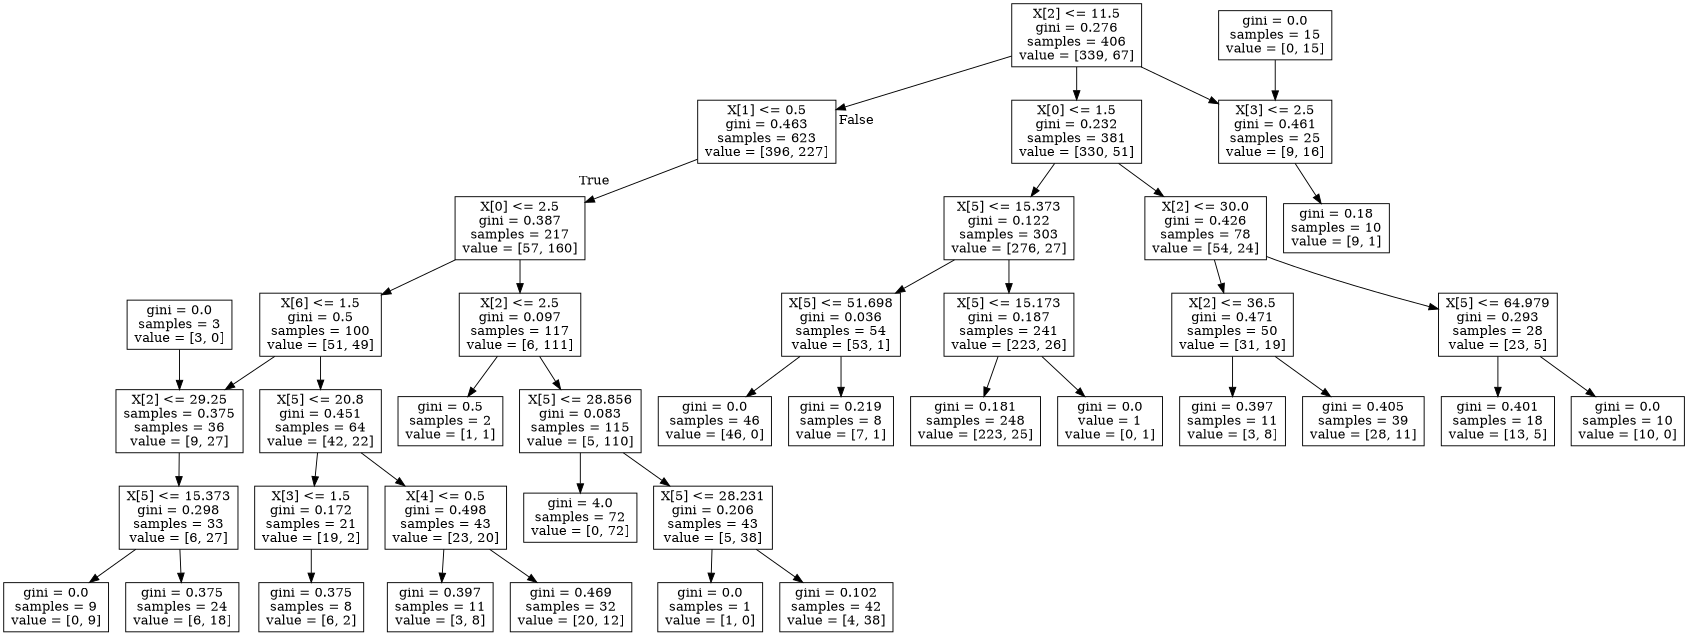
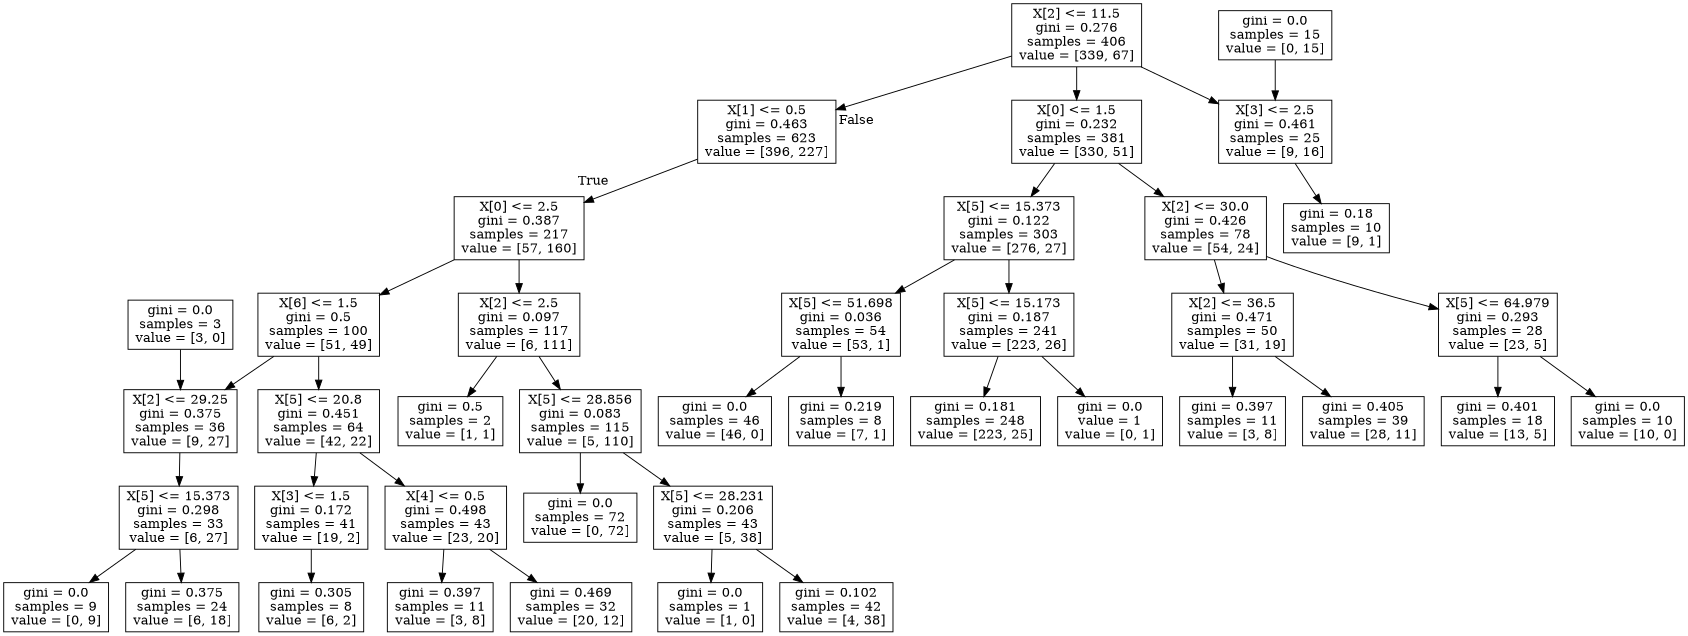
(180, 421) -> (180, 421)
(311, 518) -> (311, 518)
(580, 518) -> (580, 518)
(311, 607) -> (311, 607)
